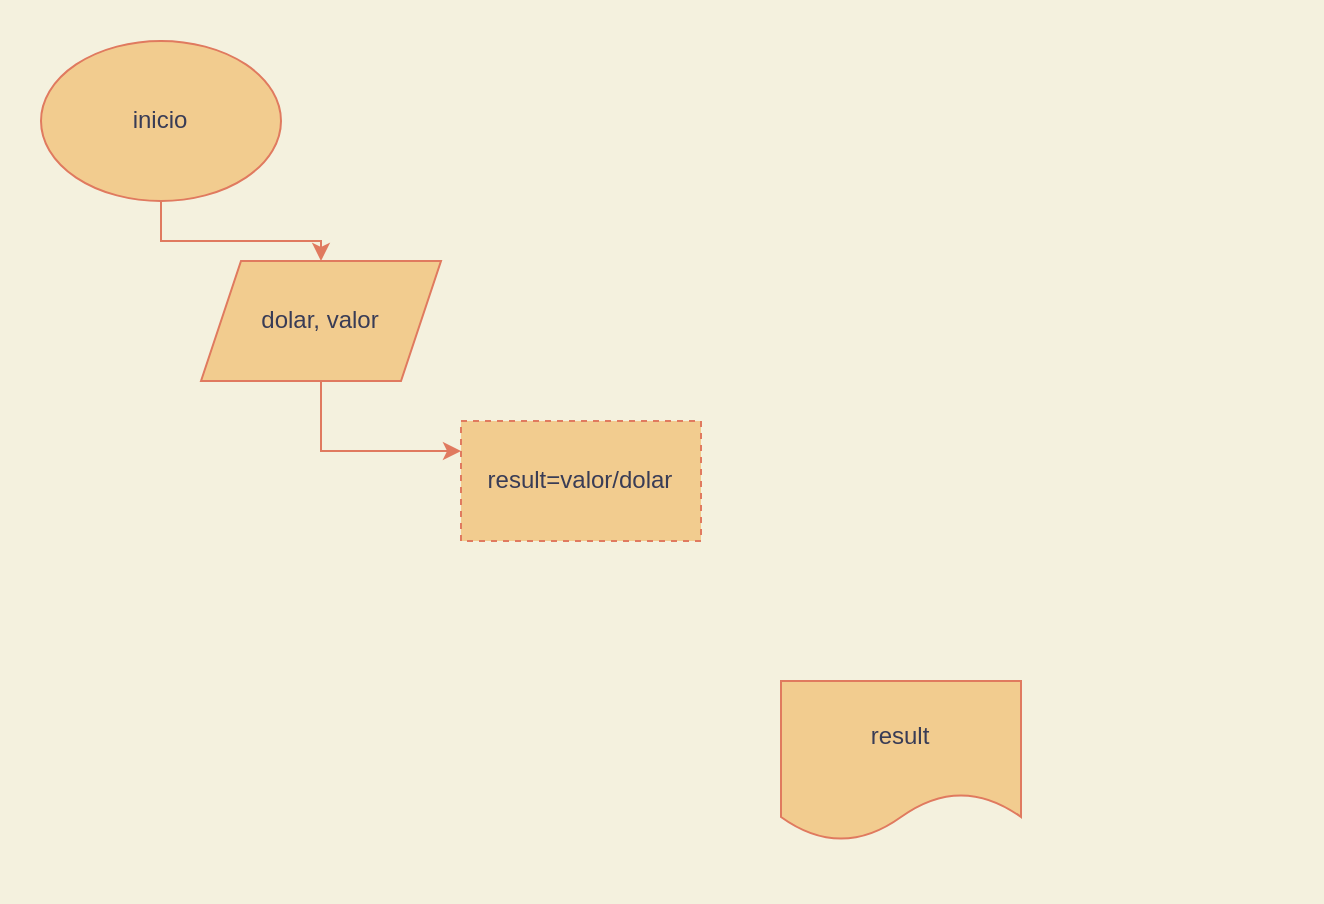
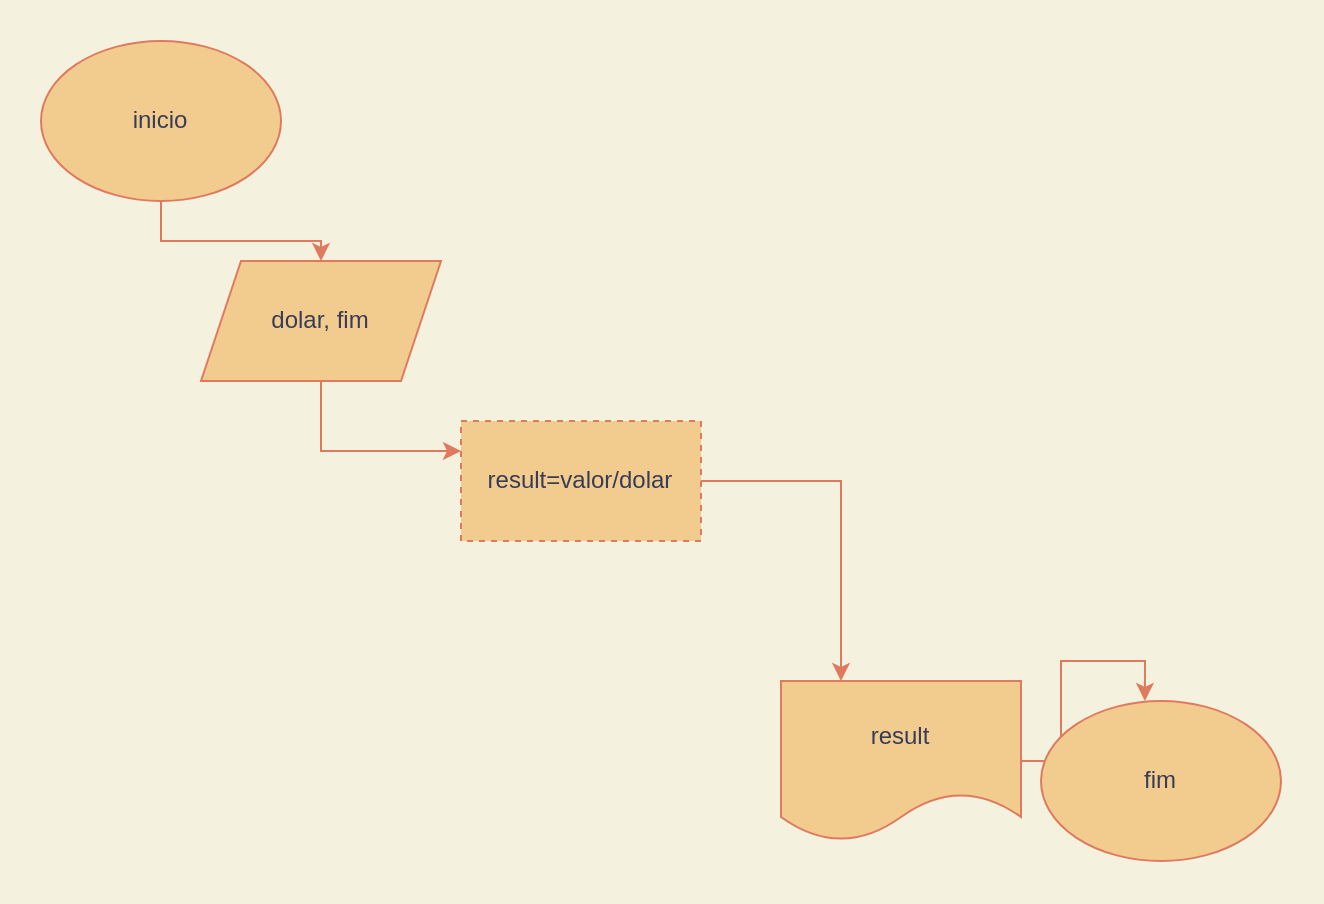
(321, 321) -> (321, 321)
none -> (841, 504)
none -> (1061, 676)
none -> (1161, 781)
